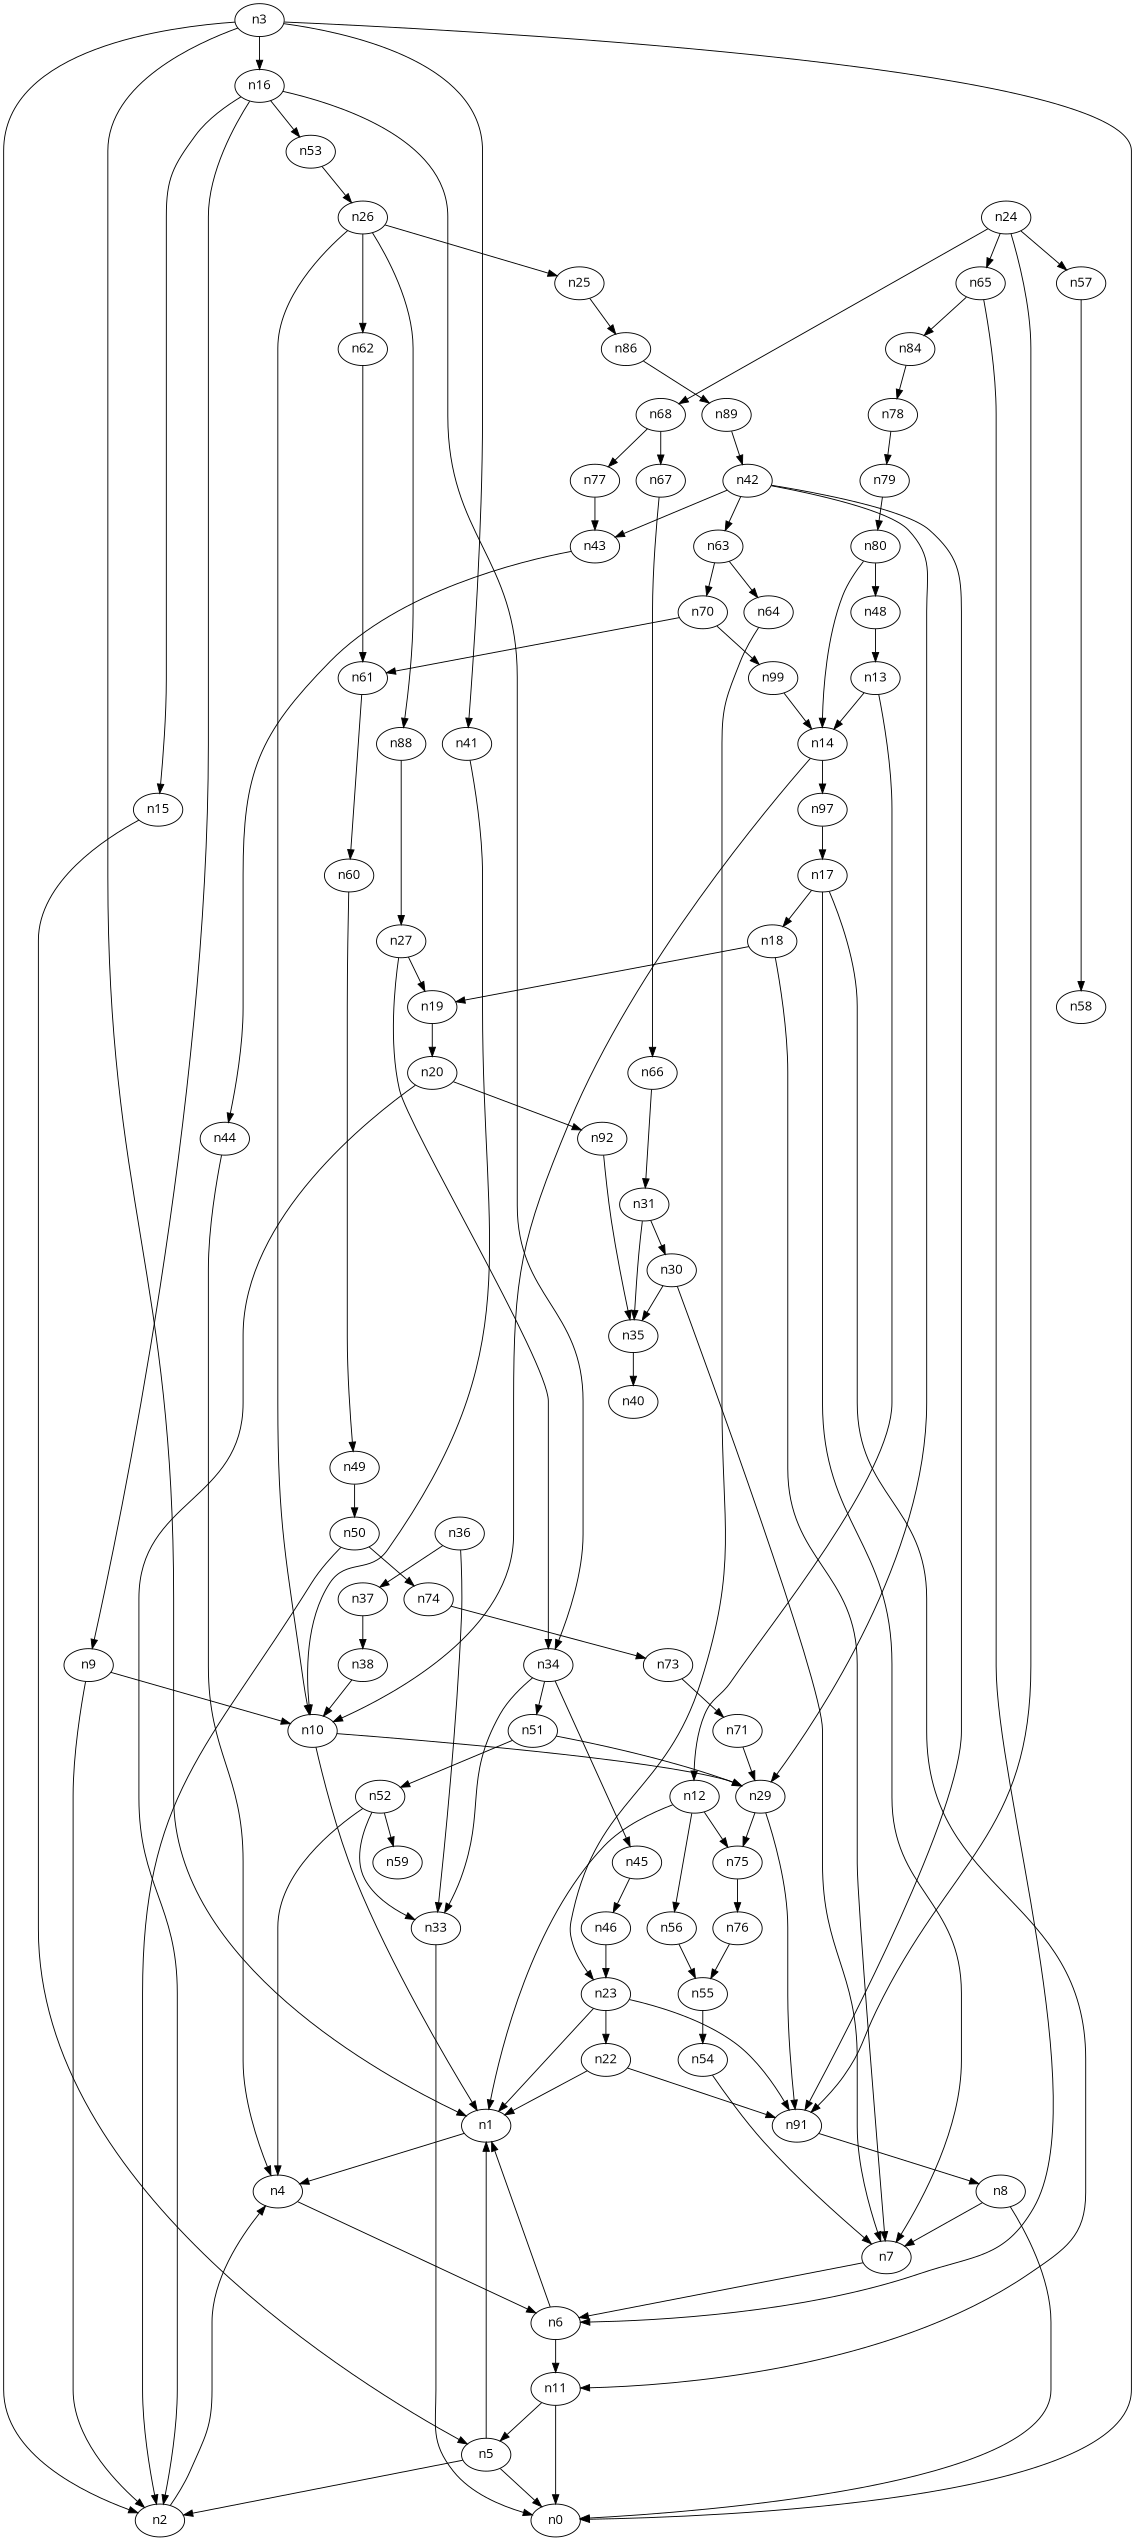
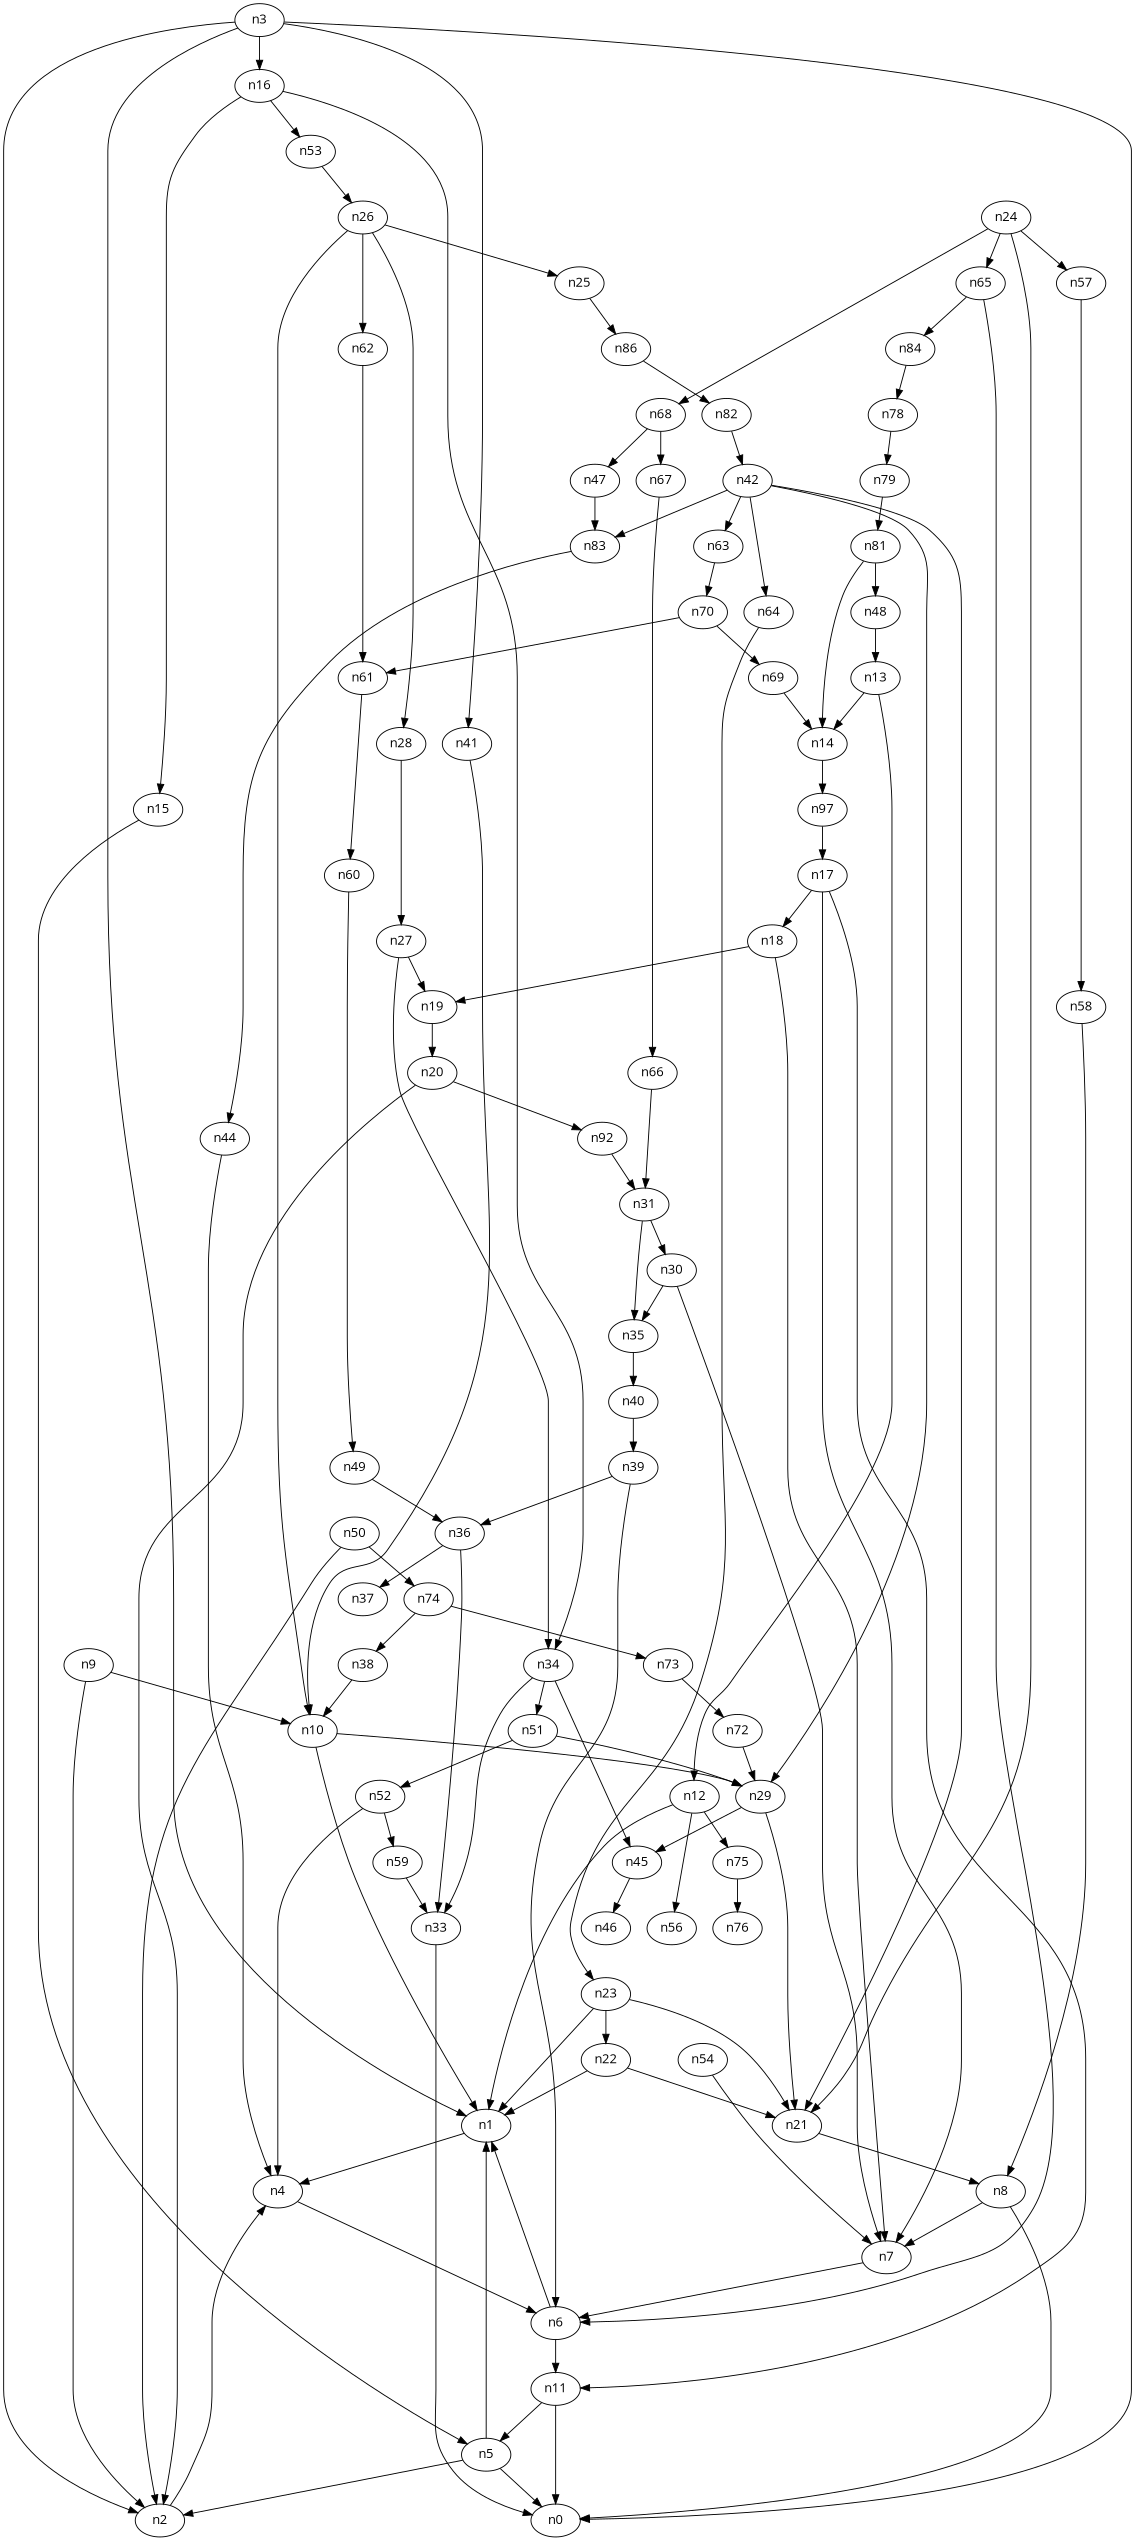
(727, 415) -> (727, 415)
(595, 481) -> (595, 481)
(595, 547) -> (595, 547)
(876, 547) -> (876, 547)
(741, 576) -> (757, 542)
(773, 678) -> (773, 678)
(401, 744) -> (401, 744)
(205, 870) -> none
(613, 1233) -> (621, 1168)
(528, 1238) -> none
none -> (633, 1468)
(355, 1496) -> (403, 1498)
none -> (1086, 1601)
(363, 1628) -> (399, 1629)
(738, 1731) -> (738, 1731)
(751, 1825) -> (703, 1828)
(362, 1873) -> (414, 1891)
(606, 1957) -> none
(703, 1994) -> none
(797, 2126) -> (797, 2126)
